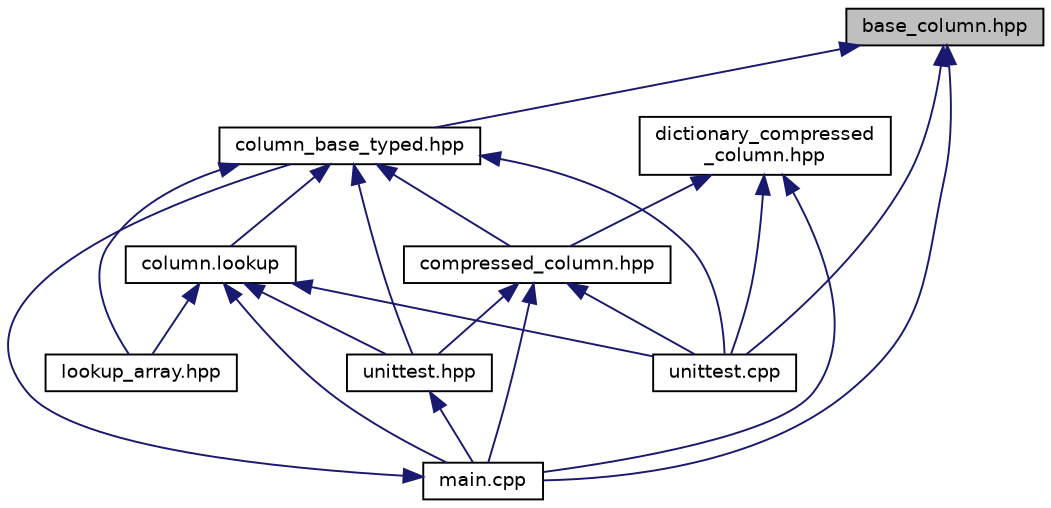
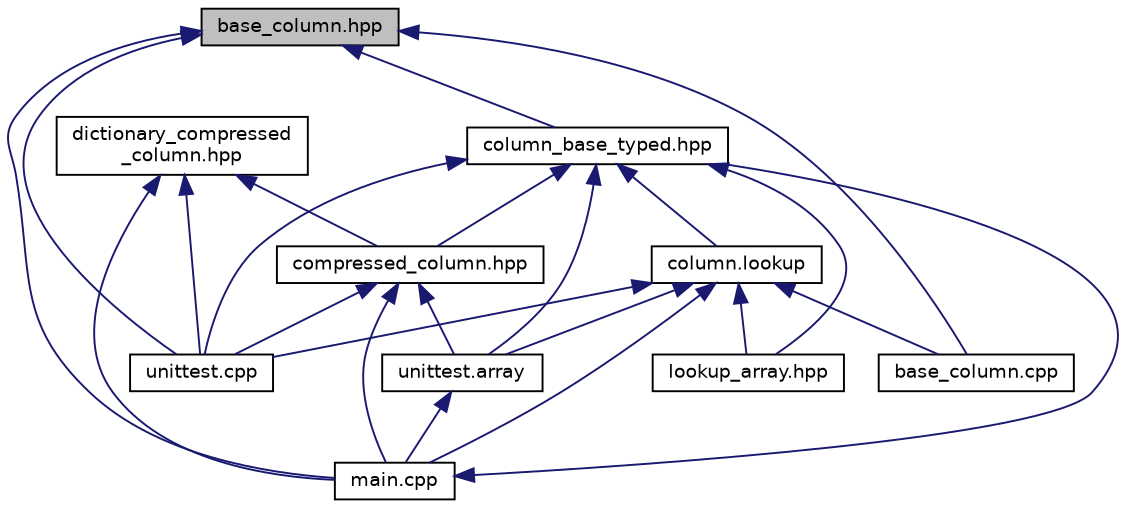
(419, 373) -> (462, 373)
none -> (976, 373)
